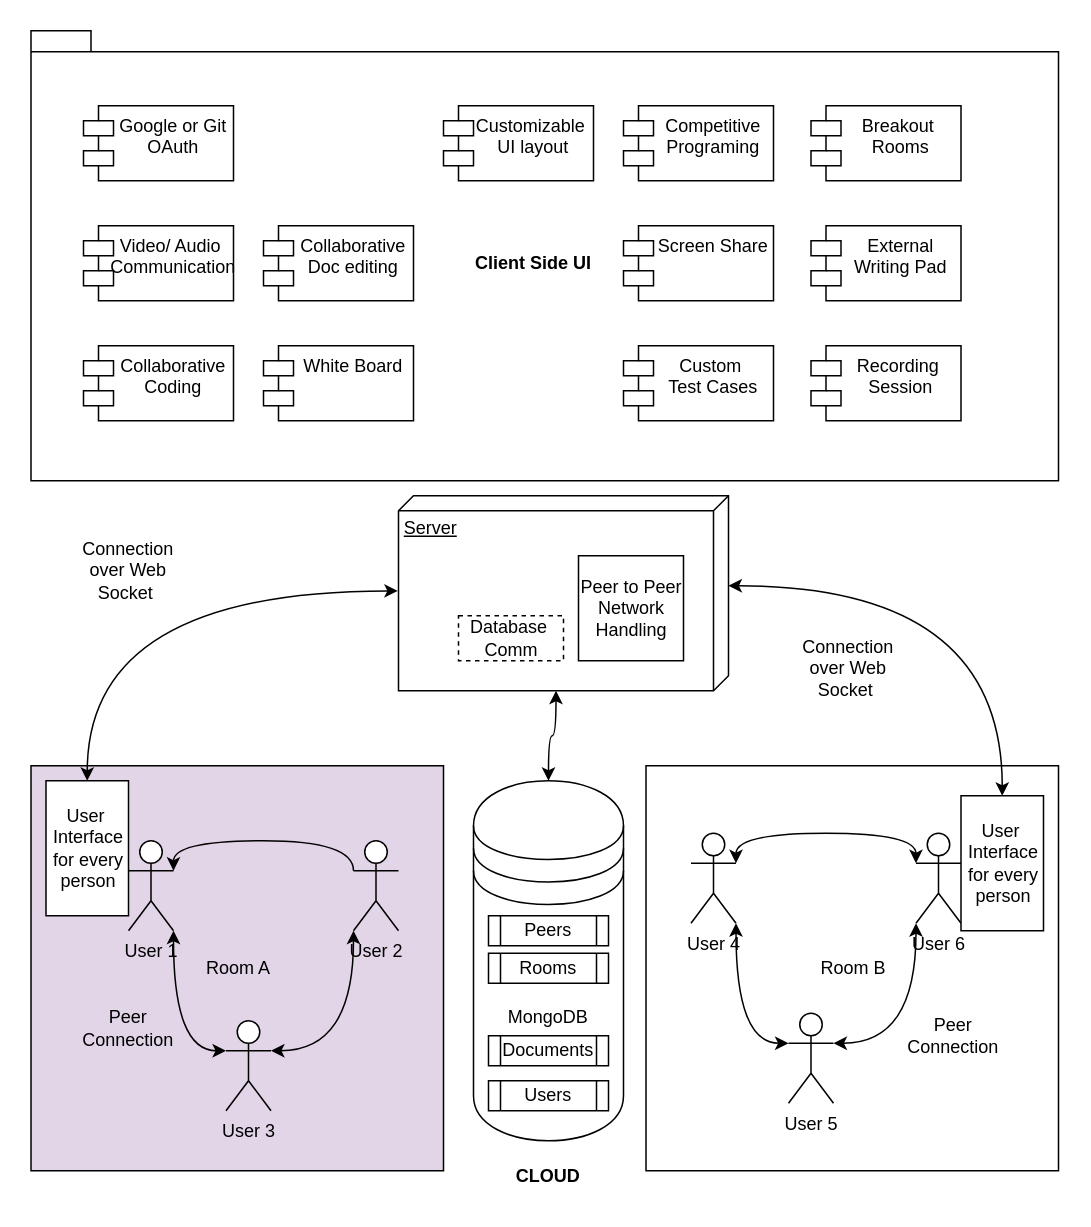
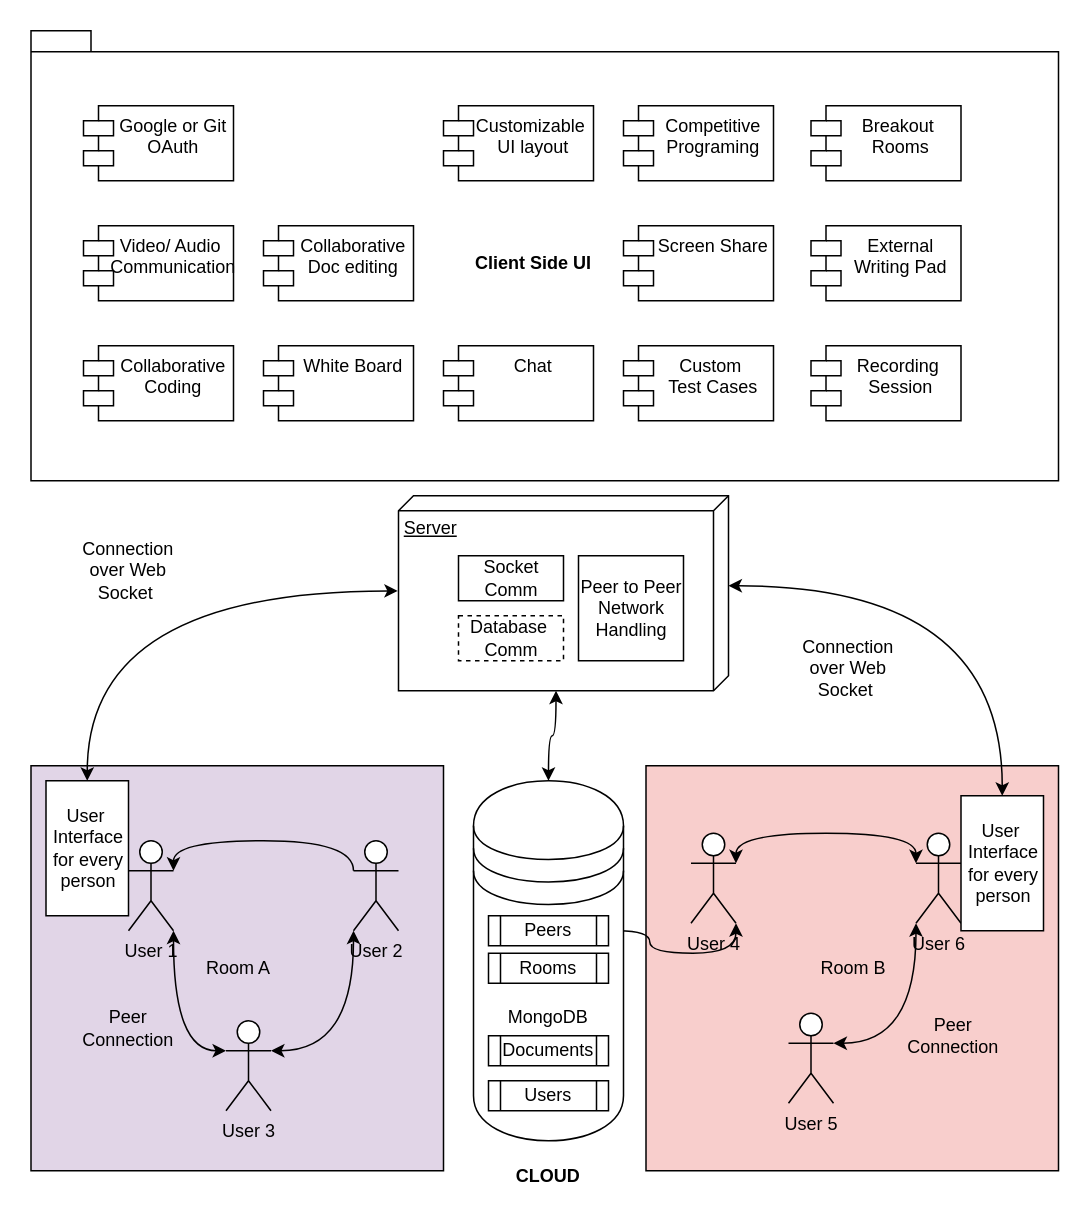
none -> (518, 383)
none -> (511, 578)
(852, 968) -> (852, 968)
(741, 997) -> (680, 953)
